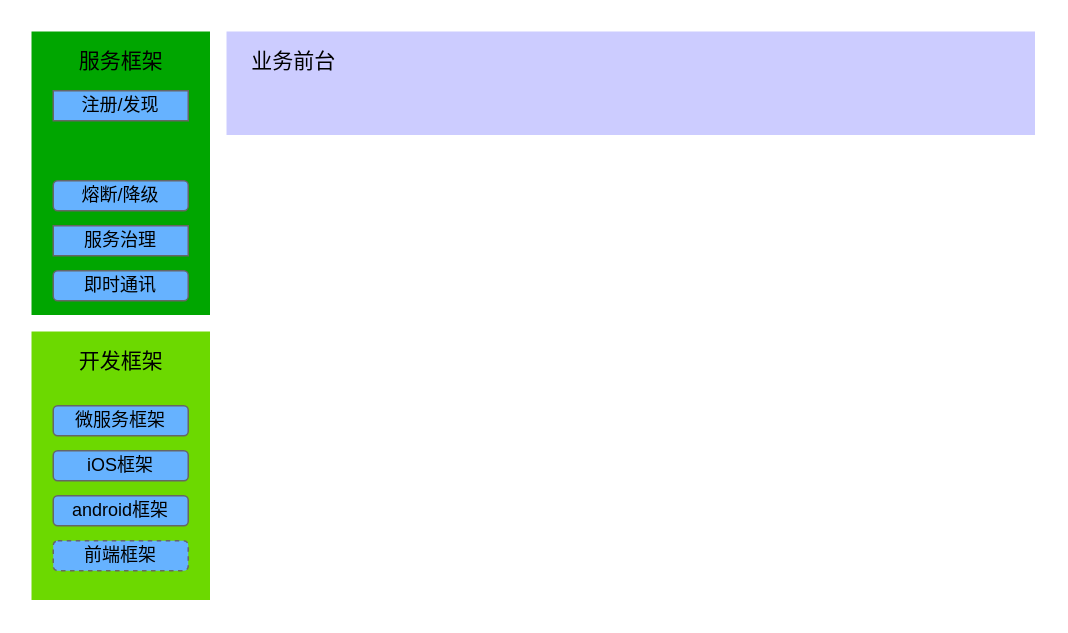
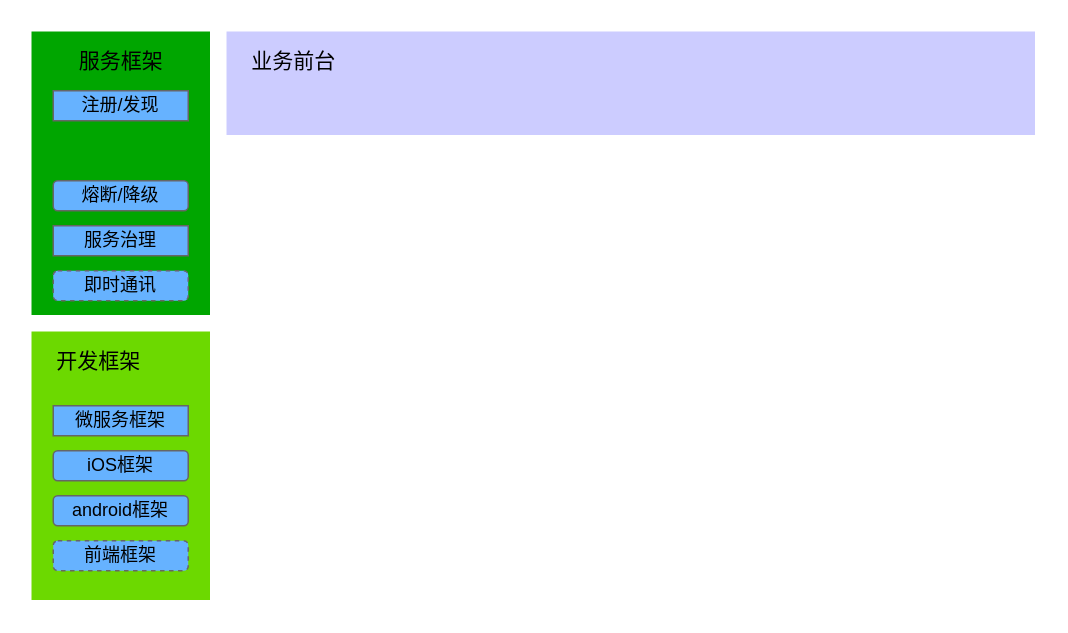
(121, 286) -> (121, 286)
(121, 361) -> (98, 361)
(121, 421) -> (121, 421)
